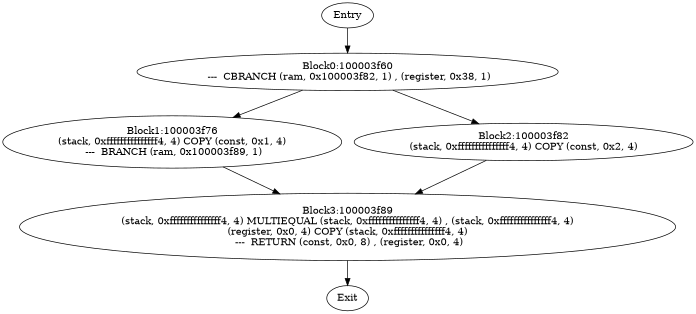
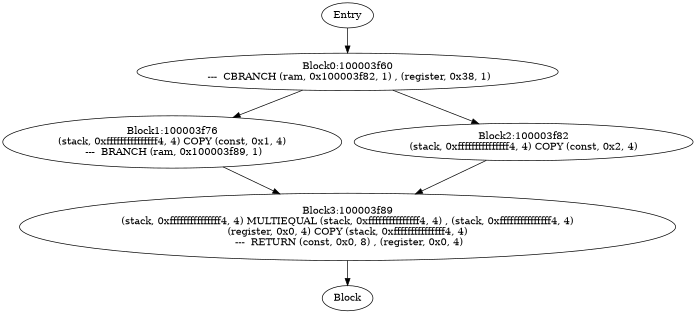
(348, 298) -> (348, 298)
